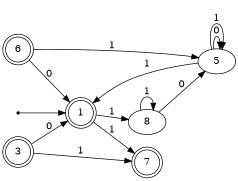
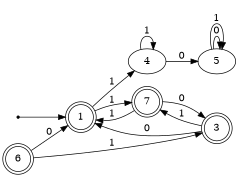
(113, 51) -> (115, 149)
(146, 74) -> (120, 118)
none -> (182, 105)
(147, 122) -> (147, 61)
